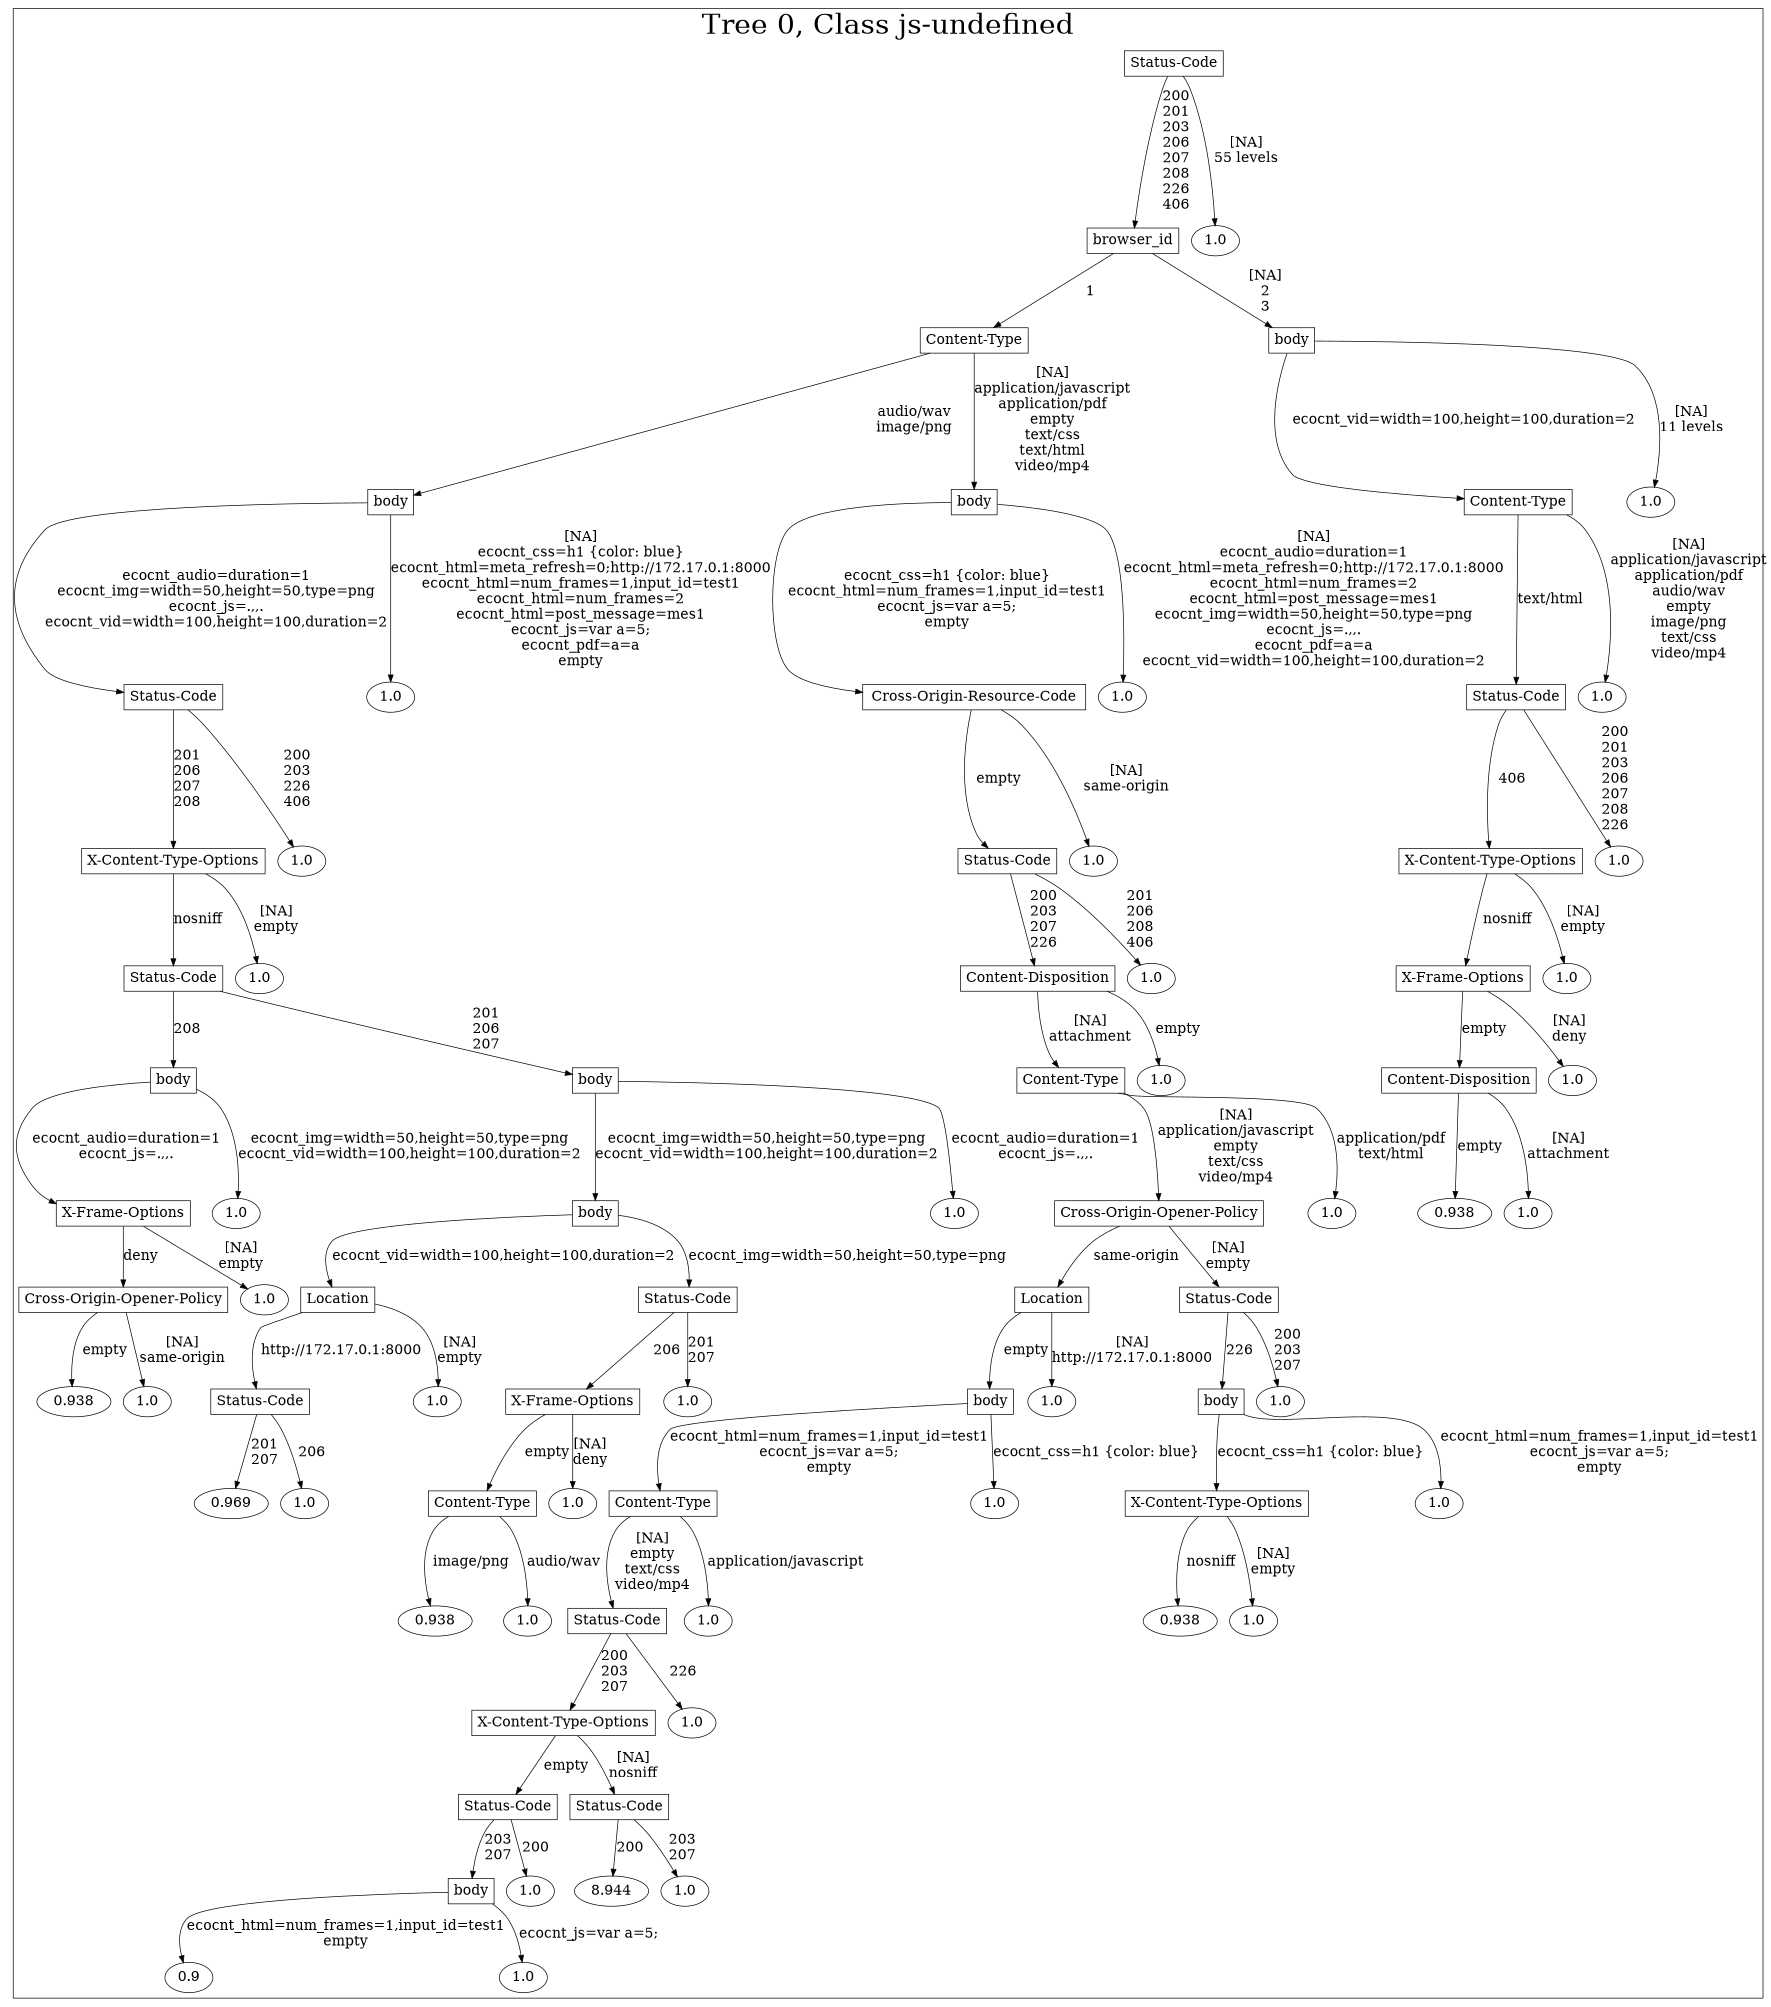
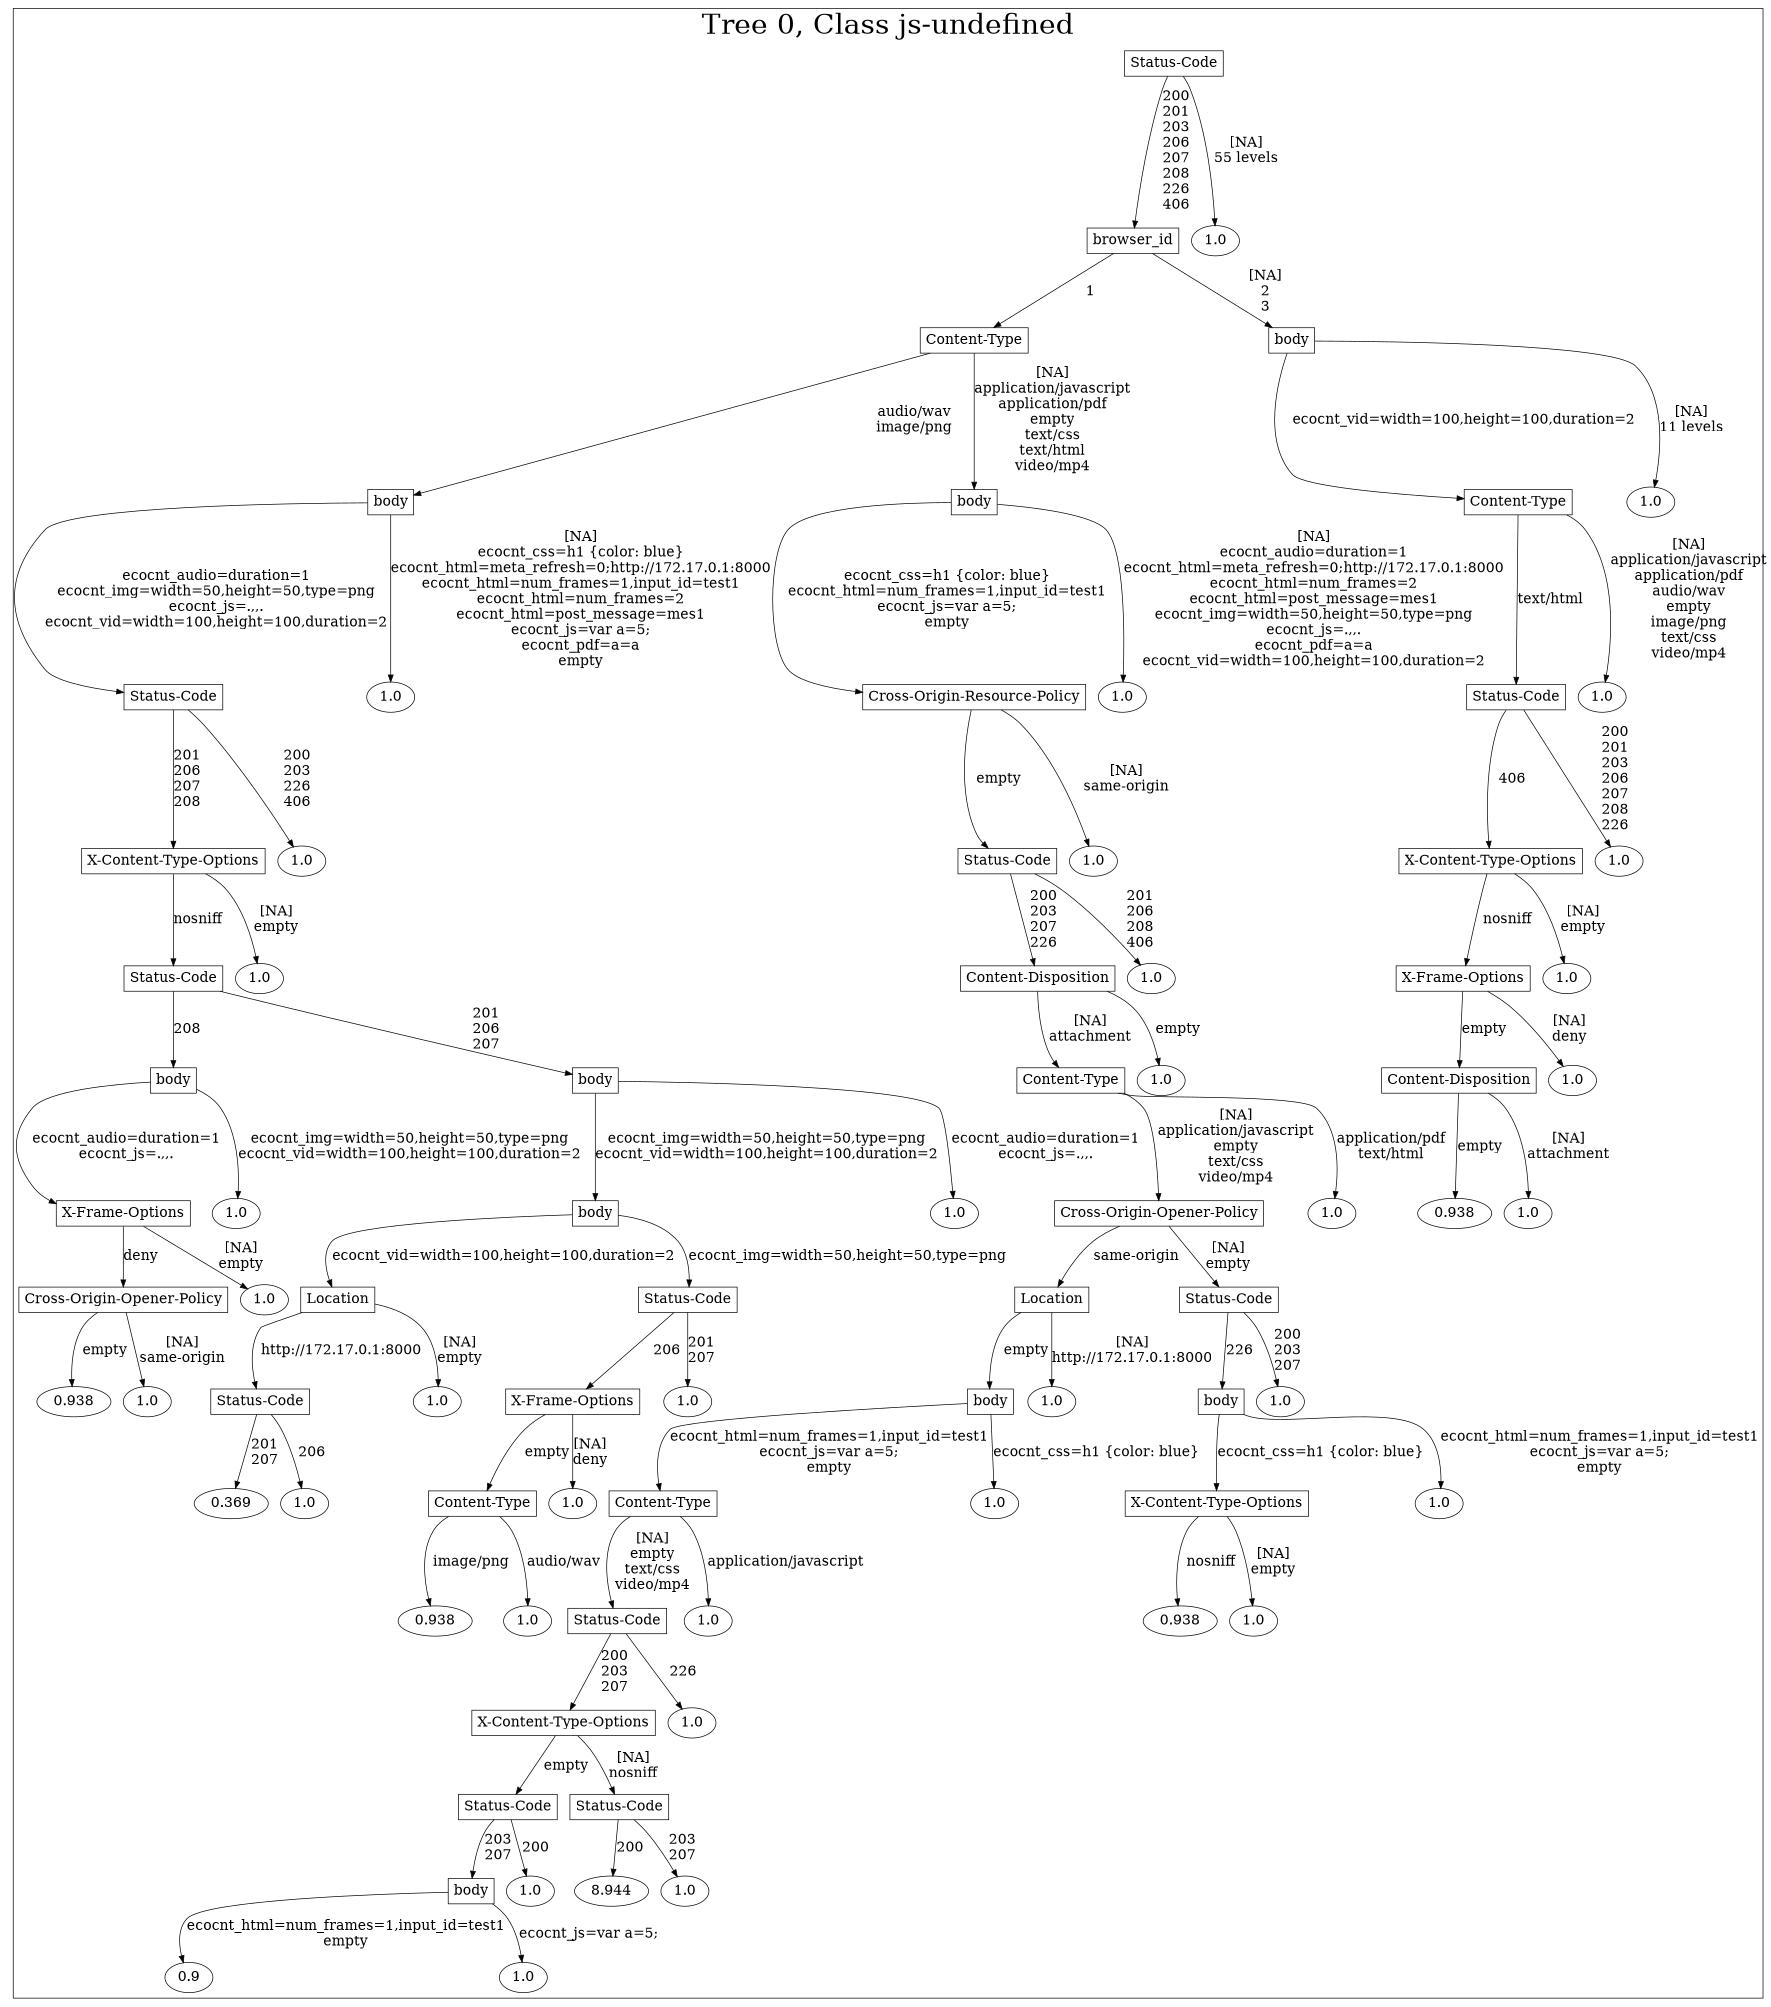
(974, 697) -> (974, 697)
(231, 1504) -> (231, 1504)
